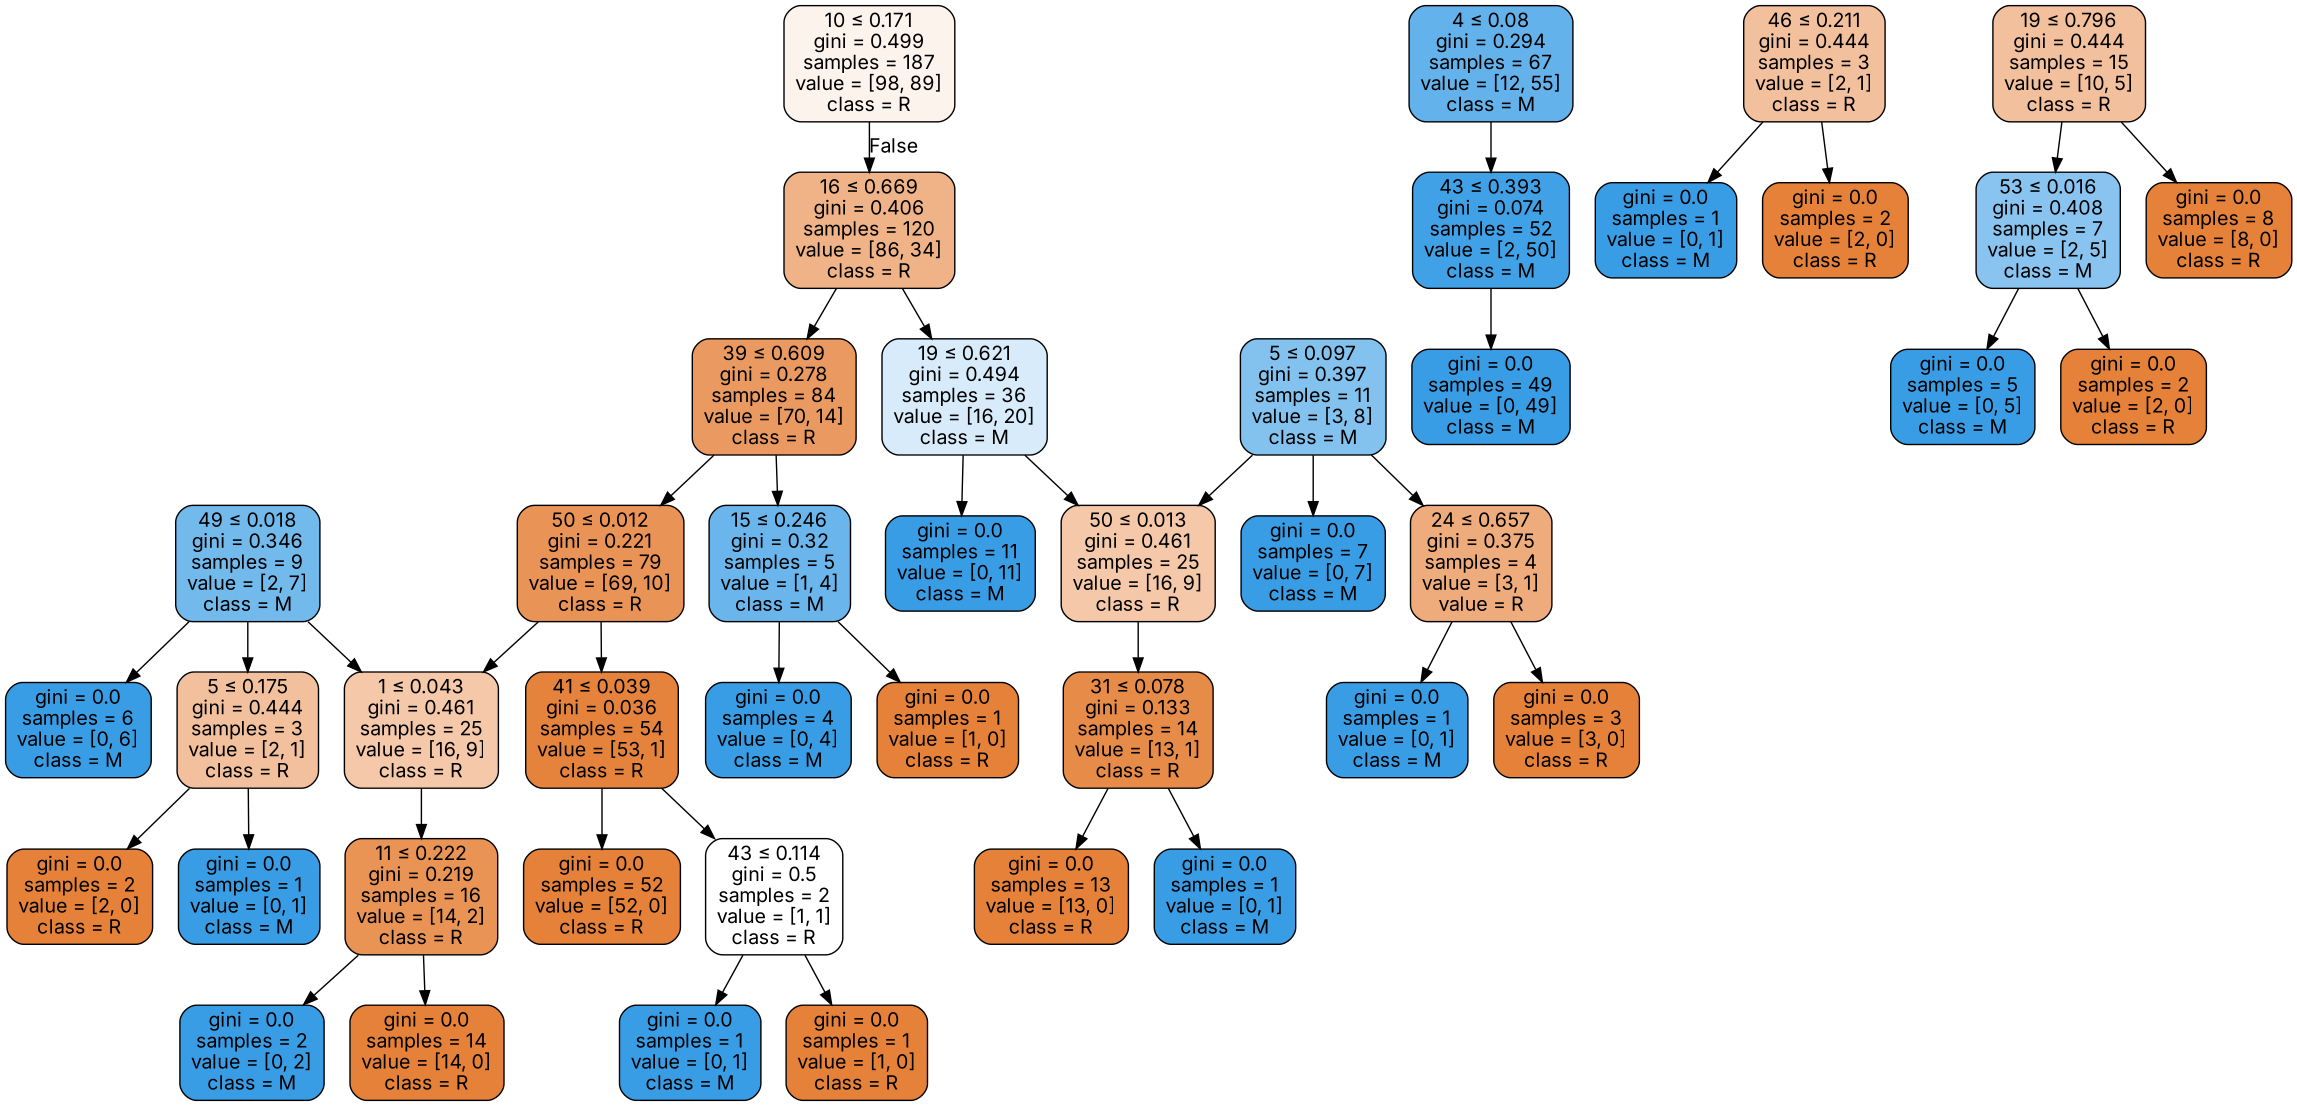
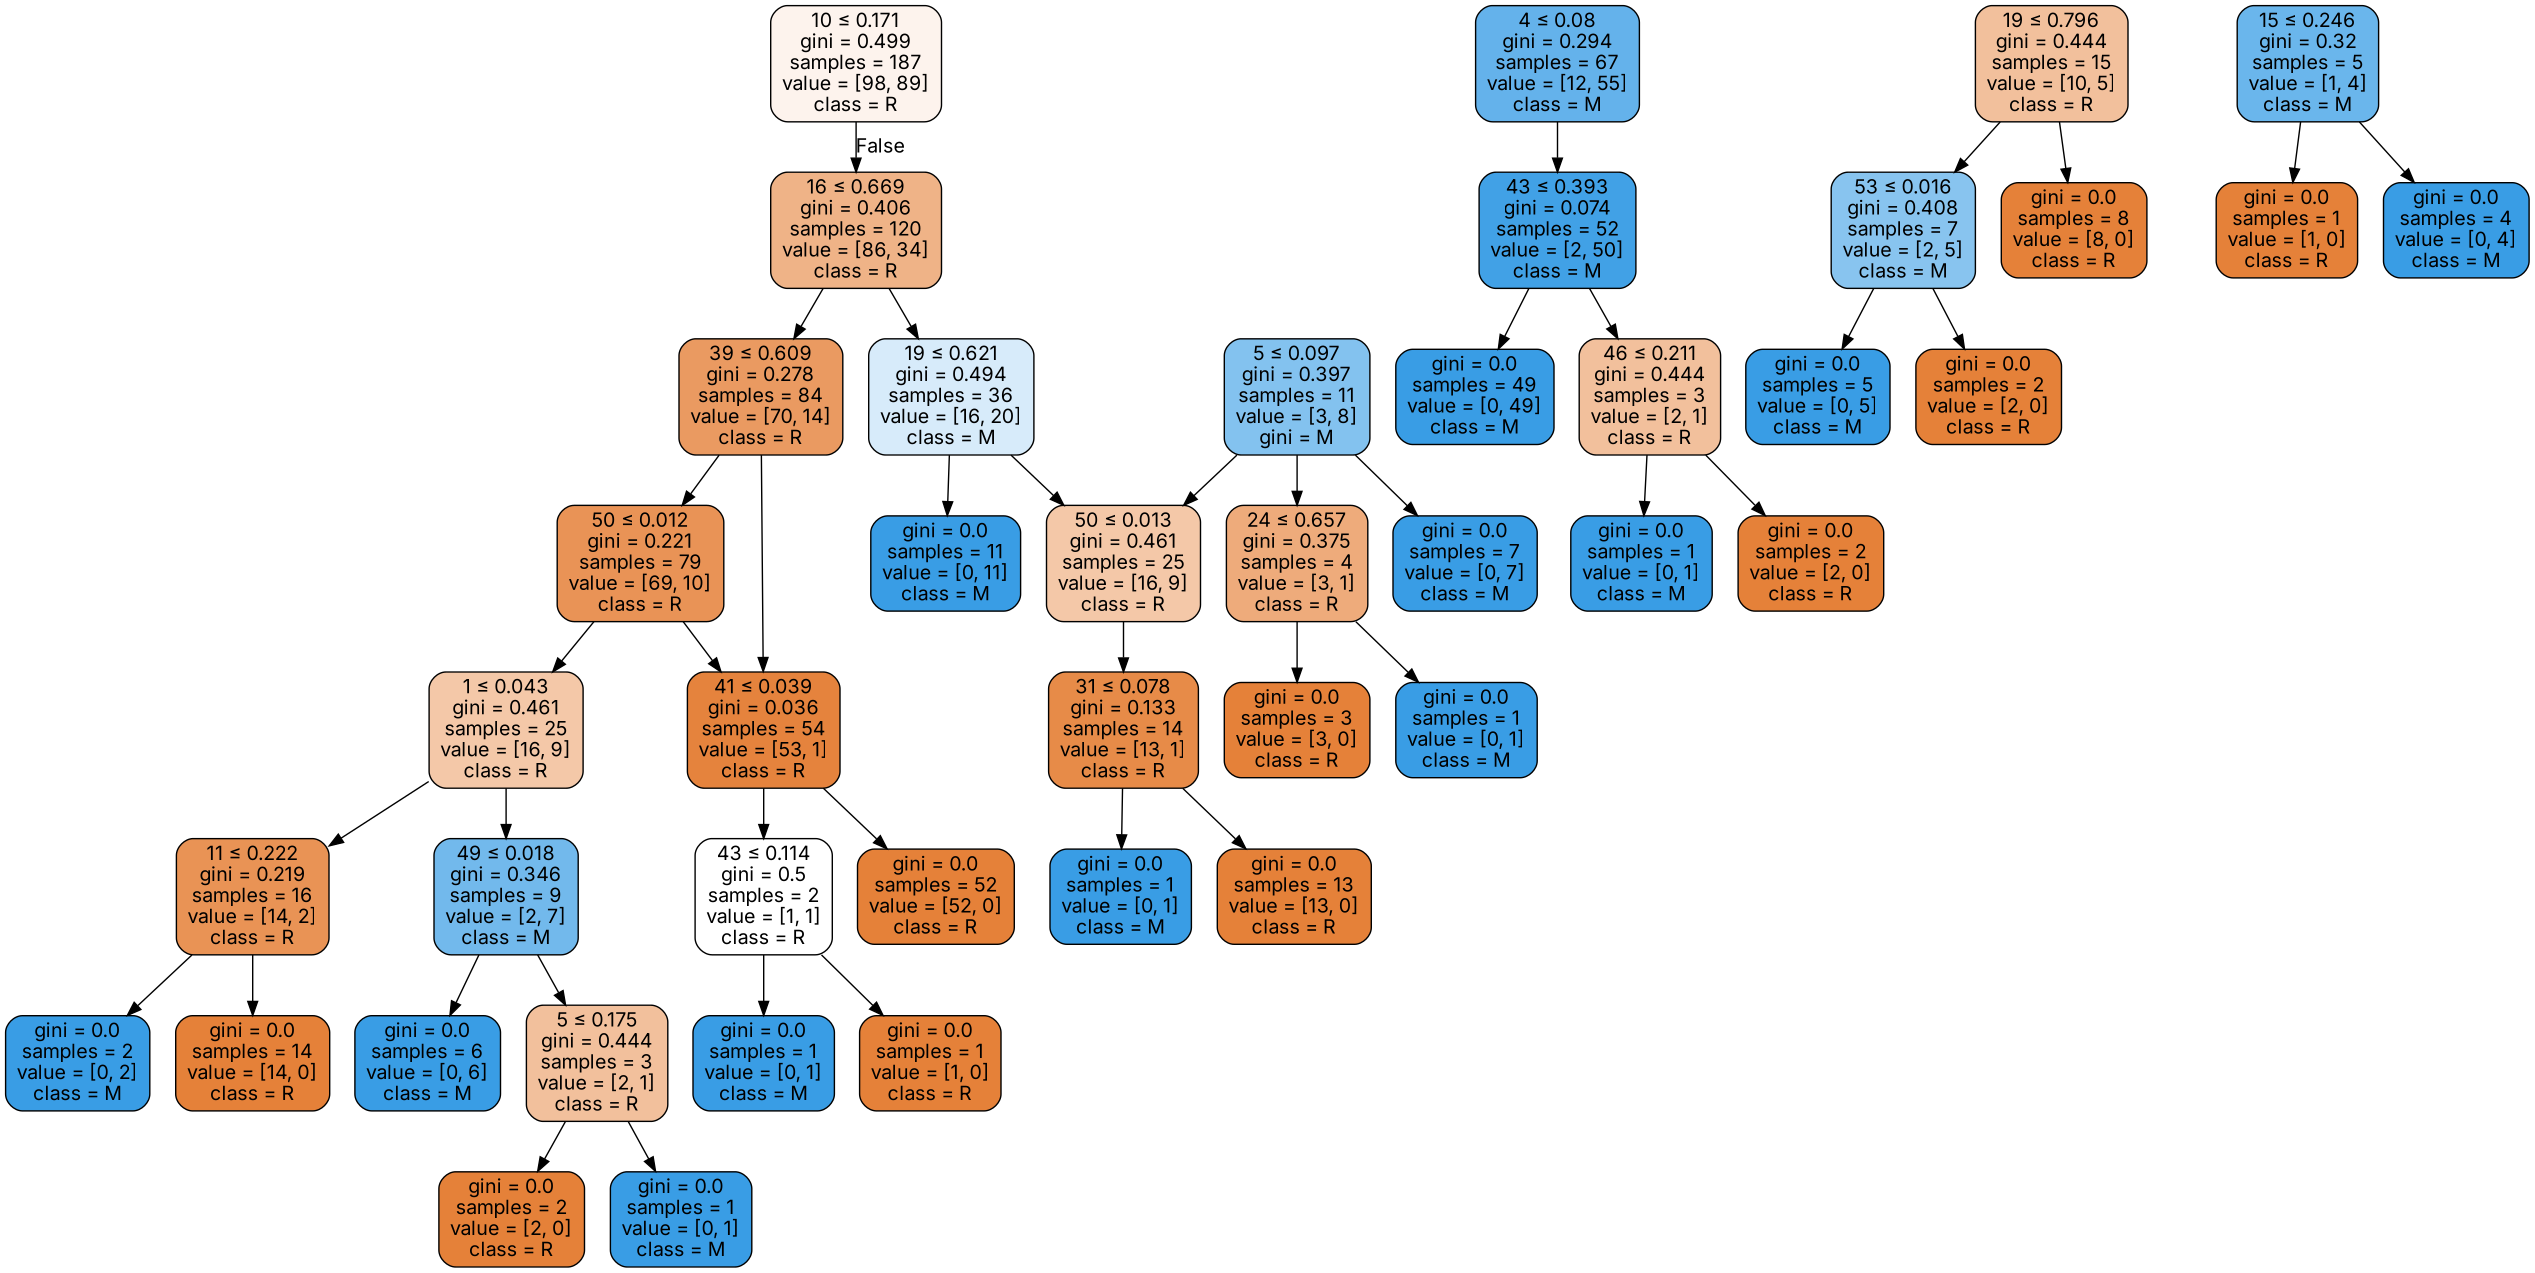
none -> (1600, 307)
(1313, 438) -> (1297, 438)
(777, 473) -> (762, 556)
(1481, 605) -> (1297, 605)
(330, 642) -> (506, 806)
